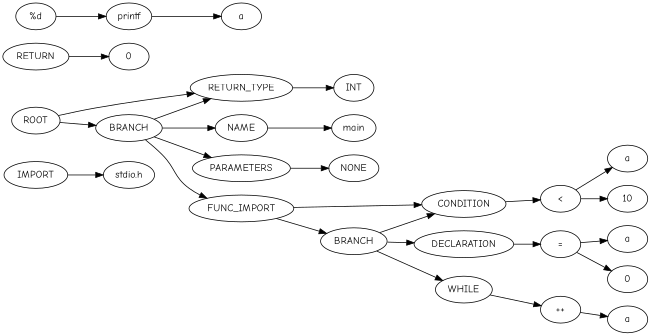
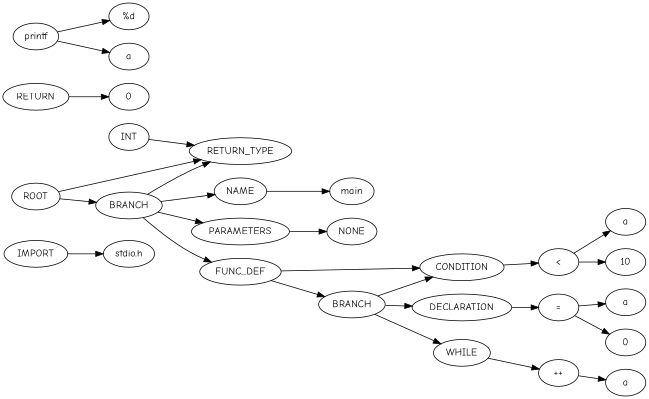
(77, 16) -> (80, 27)
(309, 88) -> (168, 142)
(241, 208) -> (240, 272)
